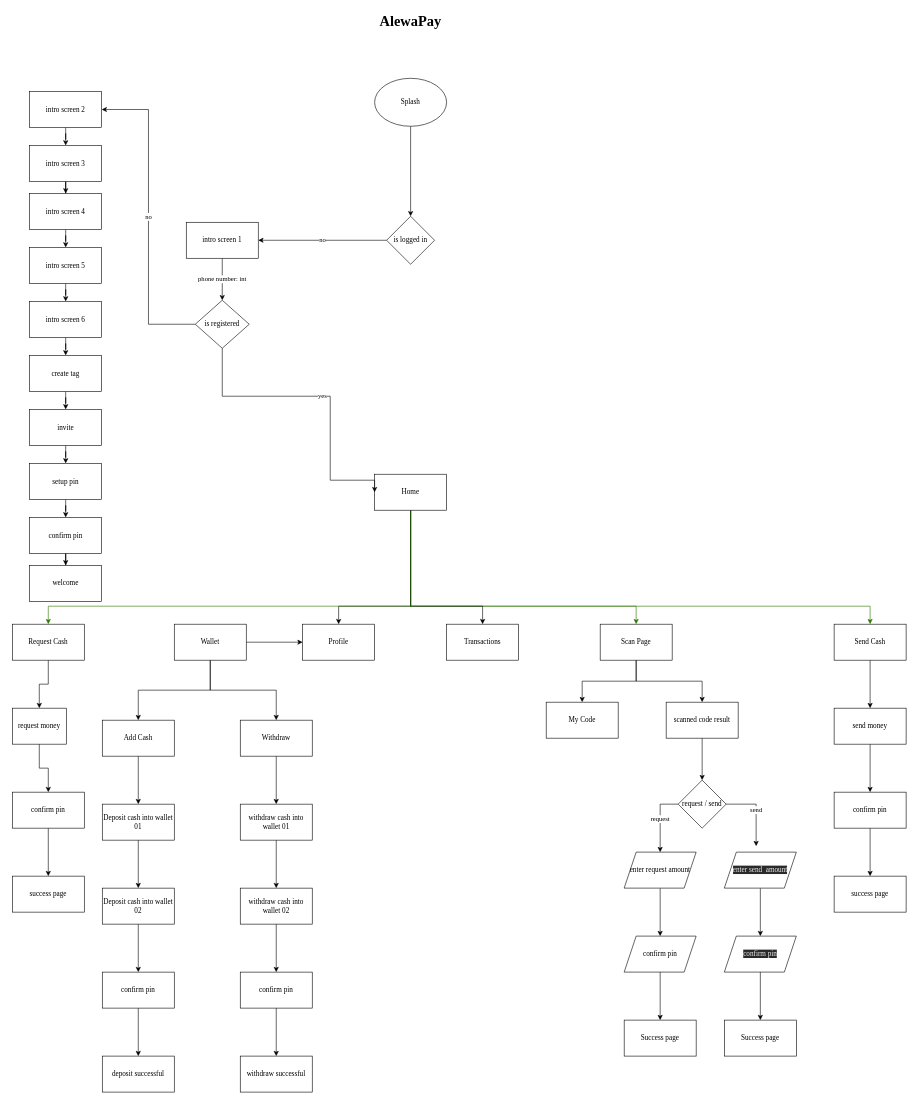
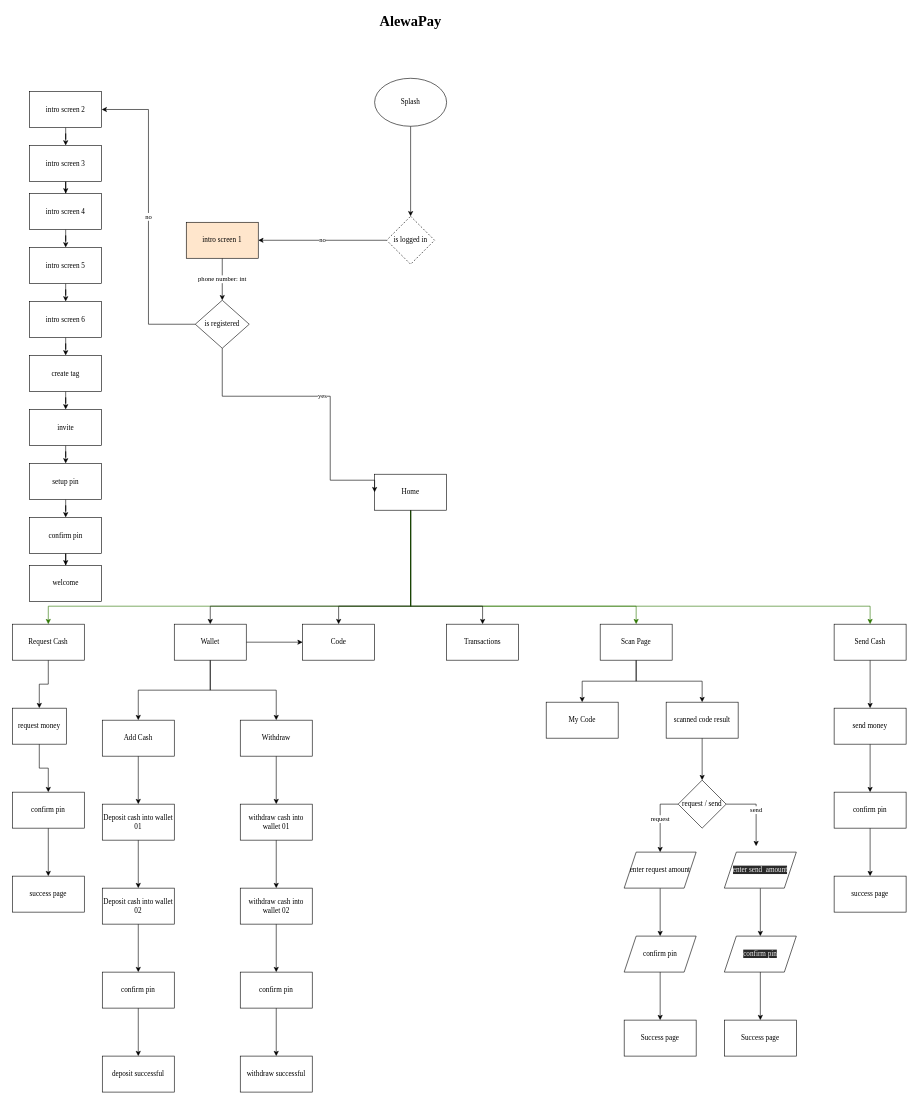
(222, 240) -> (222, 240)
(411, 240) -> (411, 240)
none -> (210, 618)
(339, 642) -> (339, 642)
